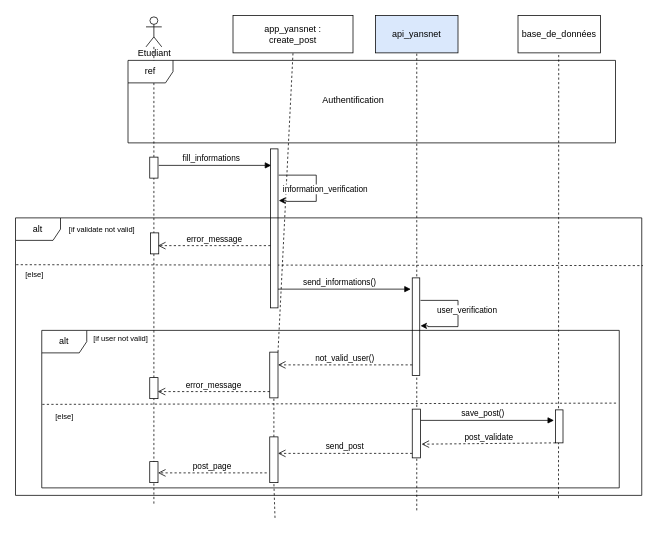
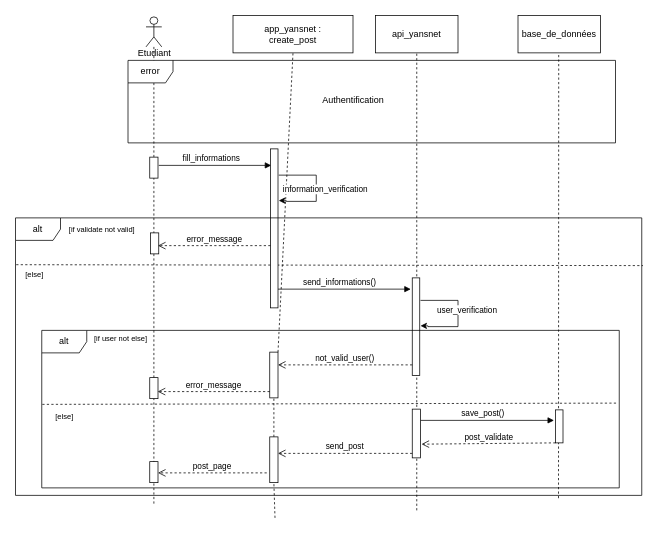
(417, 34) -> (417, 34)
(150, 72) -> (150, 72)
(121, 339) -> (121, 339)
